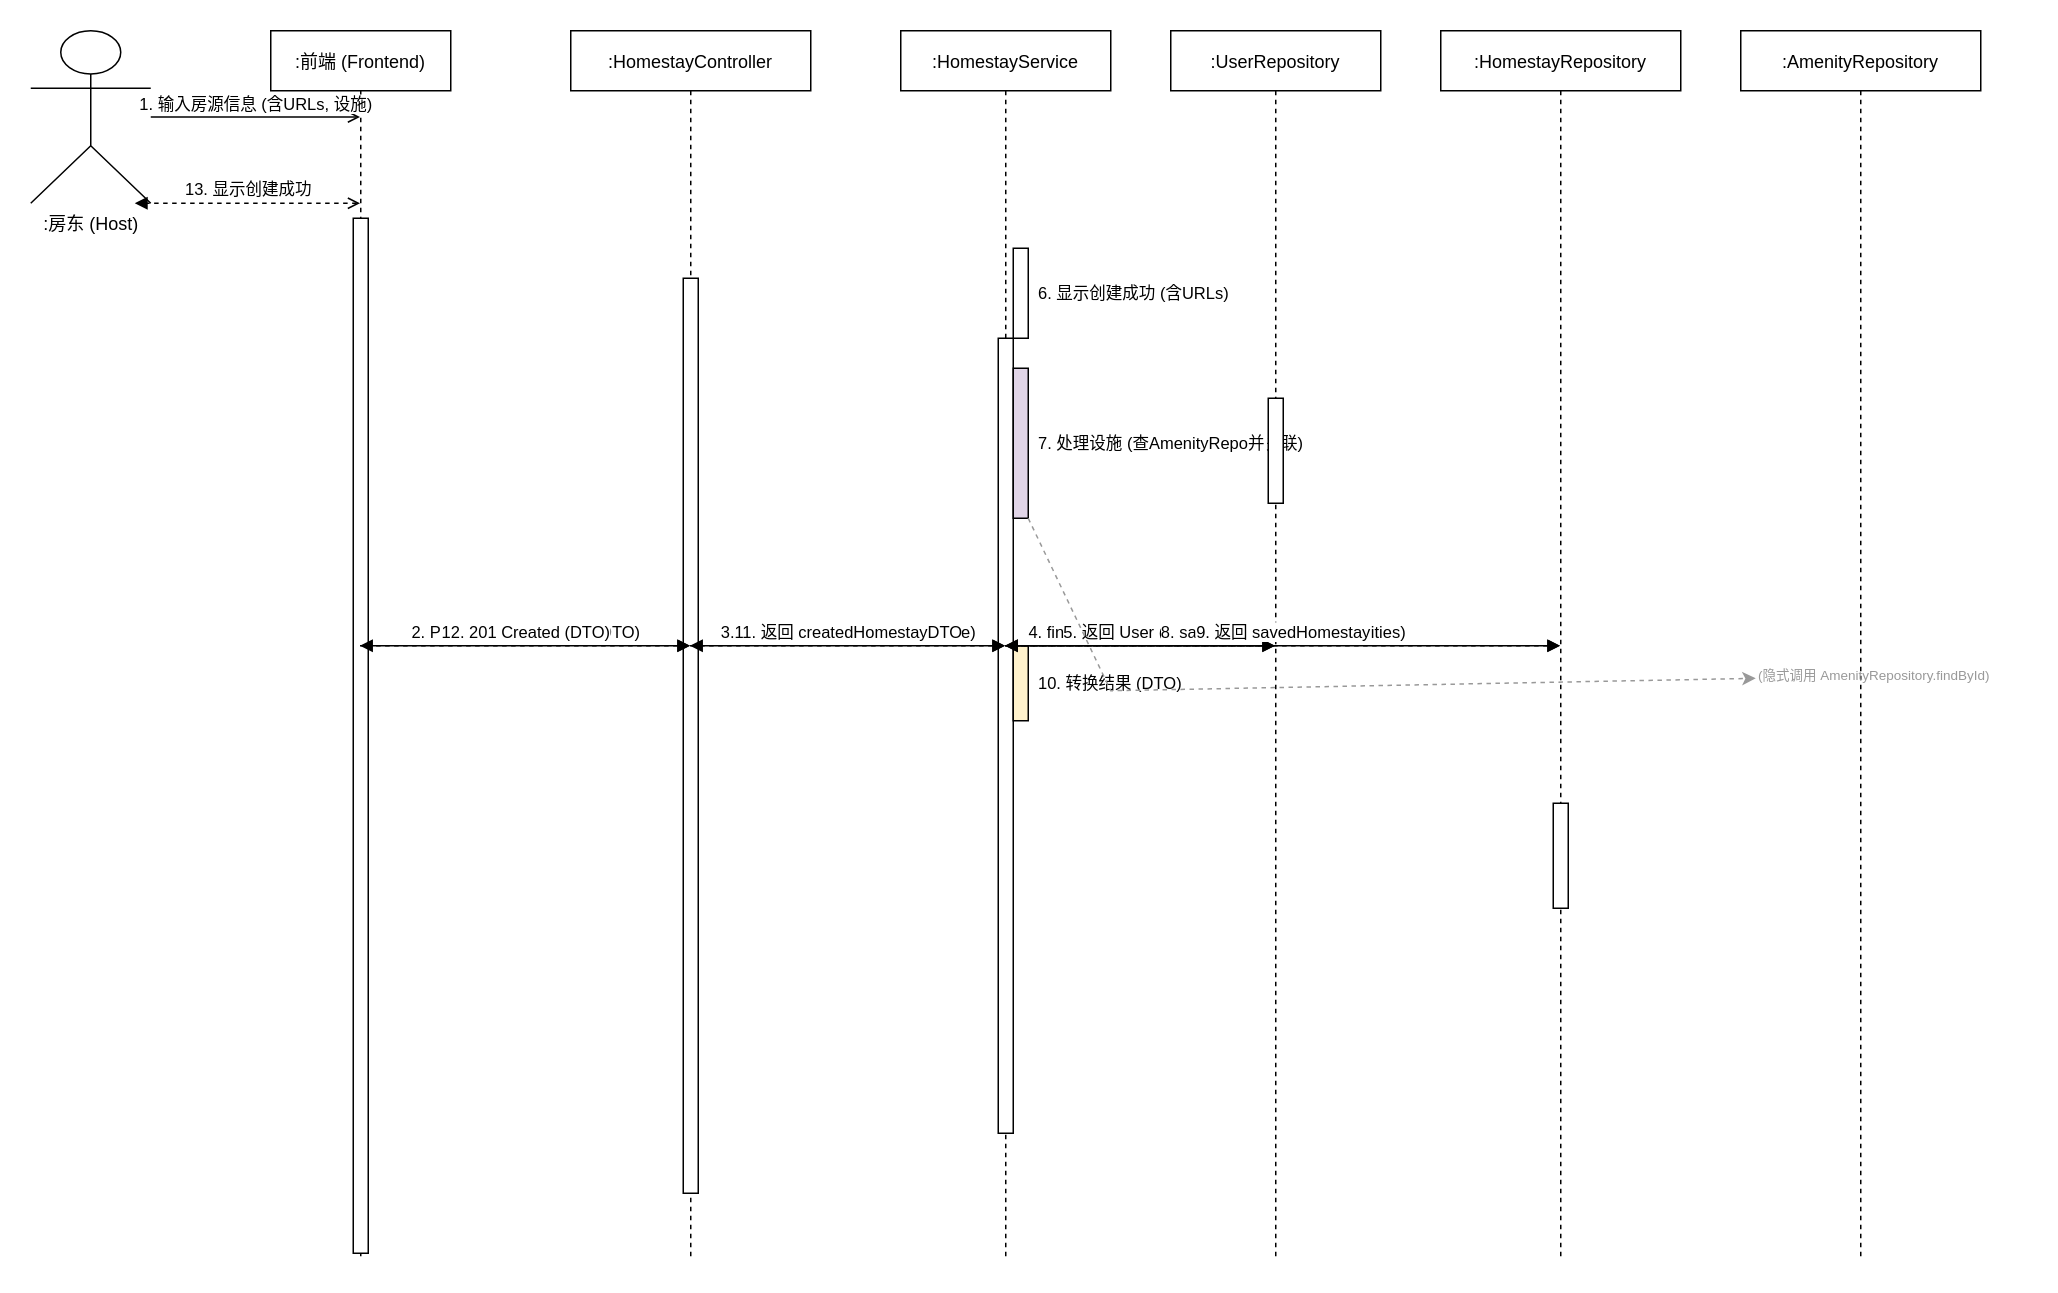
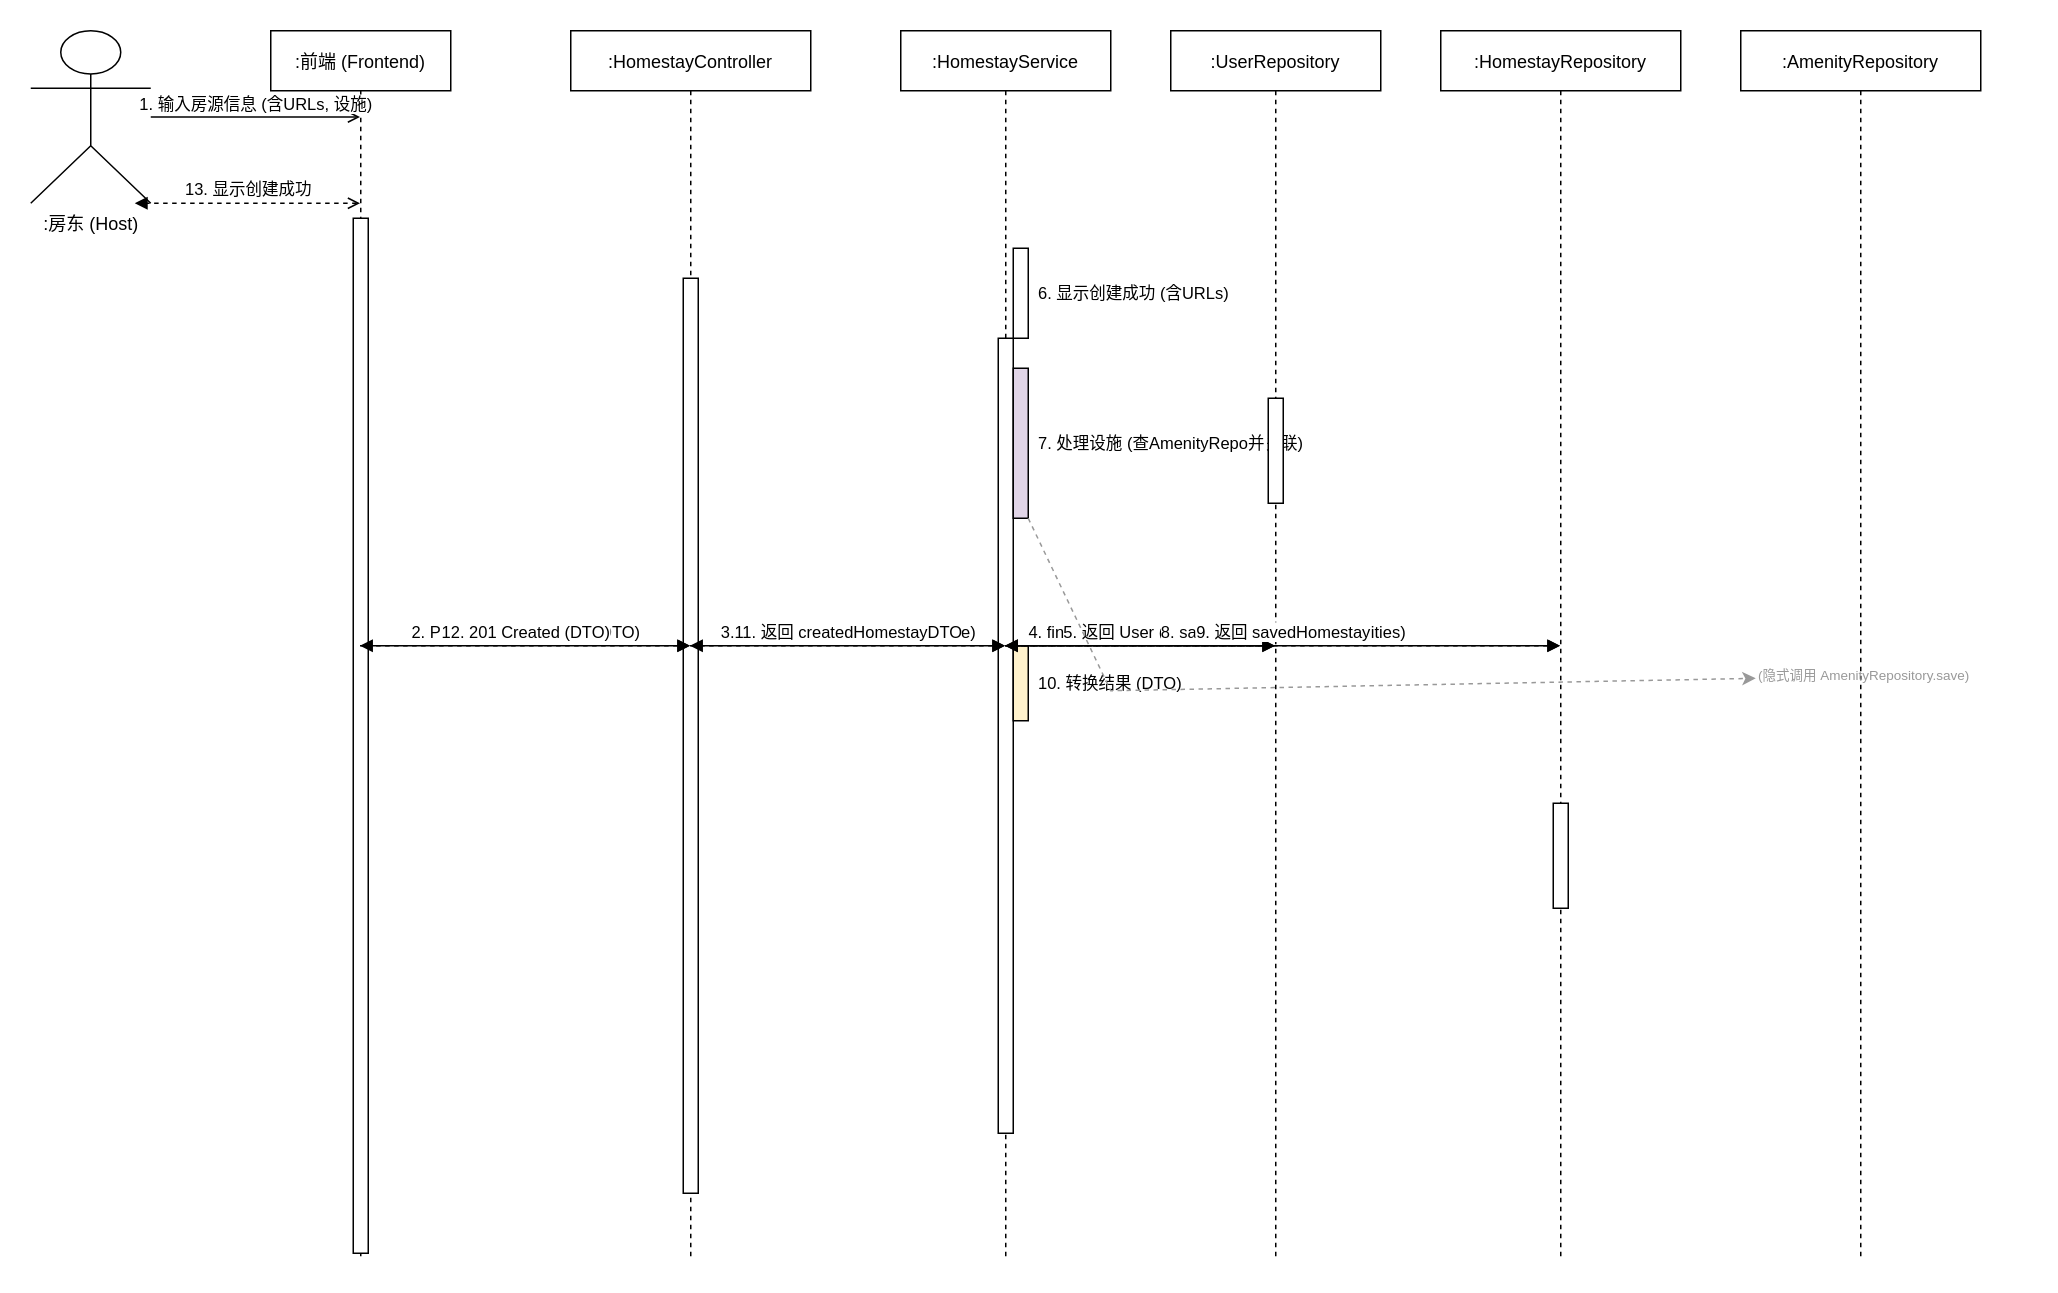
(1887, 676) -> (1873, 676)
